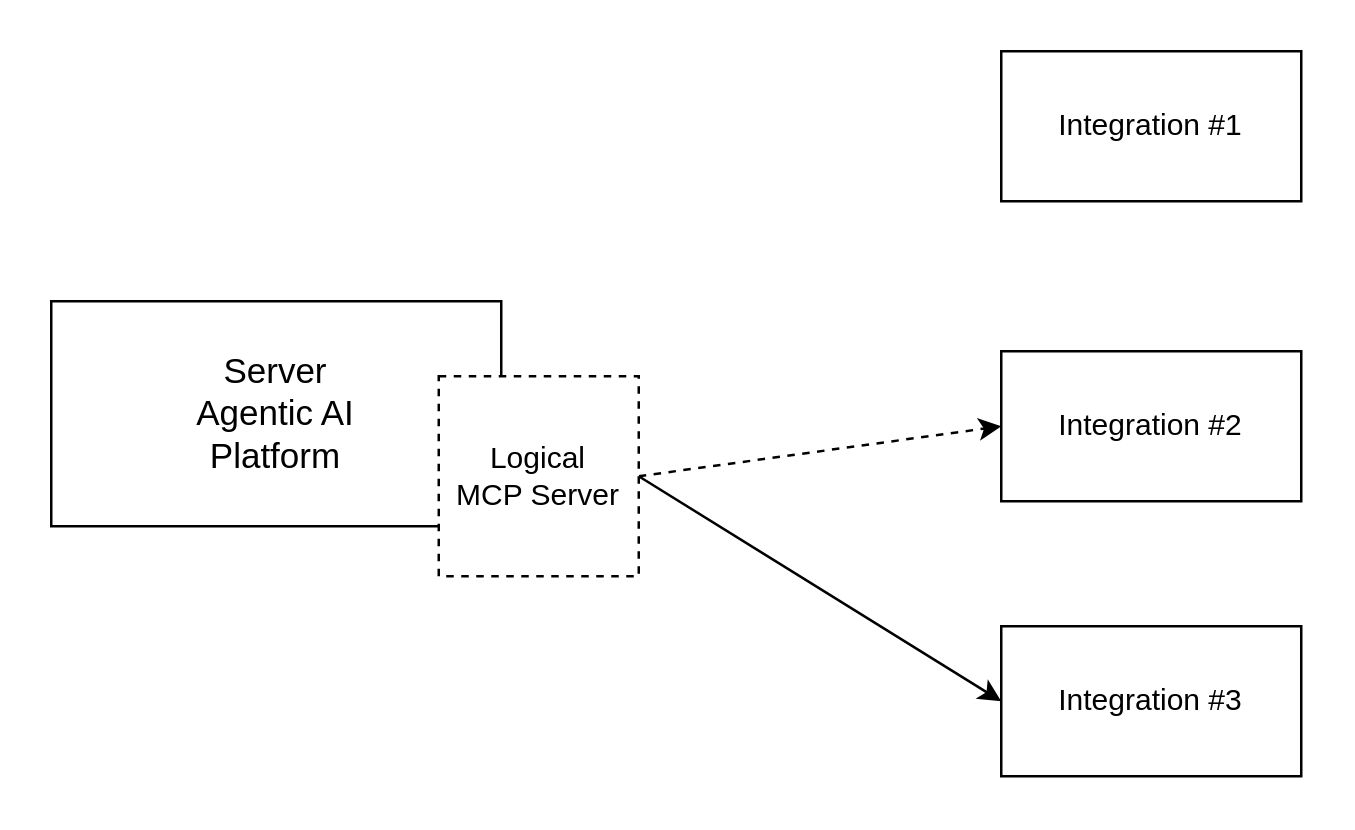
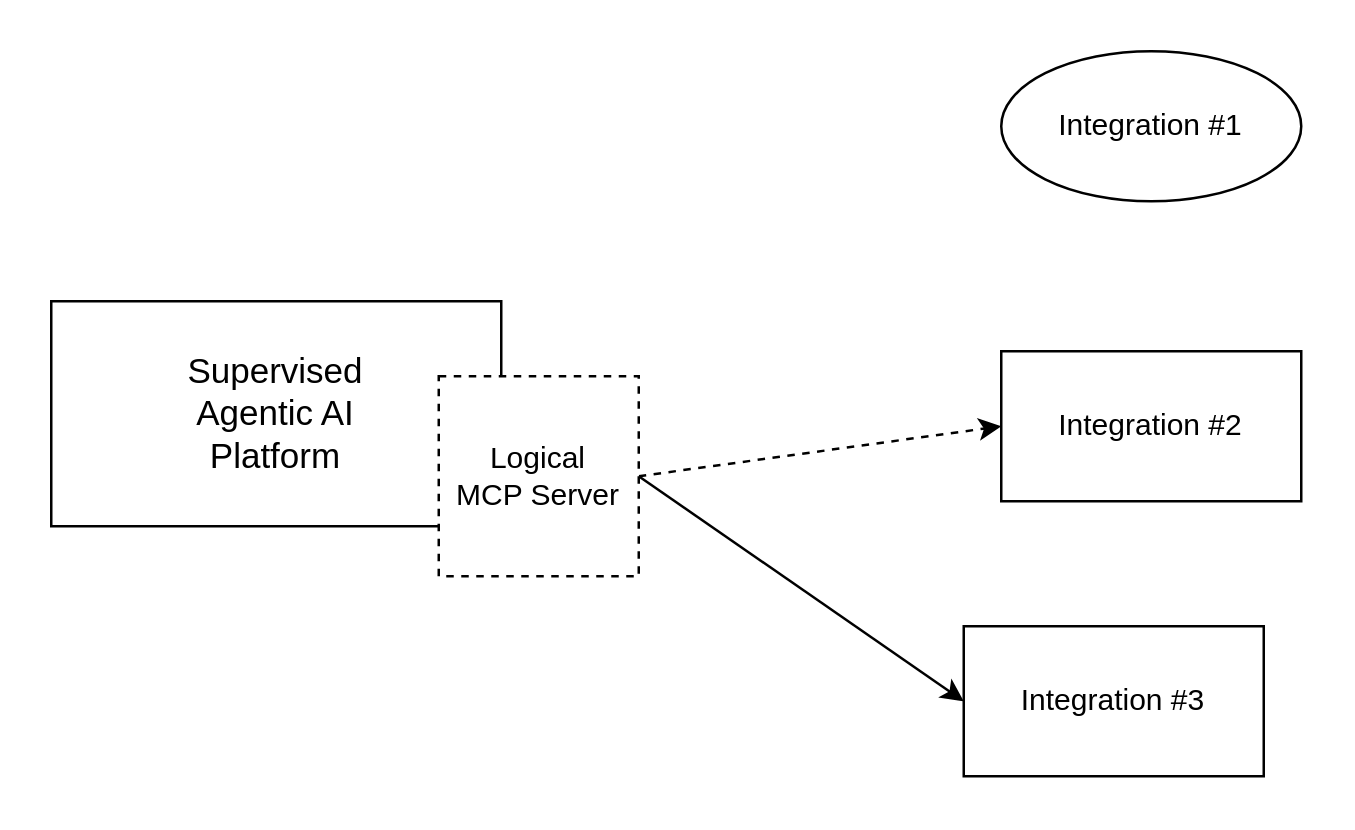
(1151, 126) -> (1151, 126)
(276, 414) -> (276, 414)
(1151, 701) -> (1114, 701)
